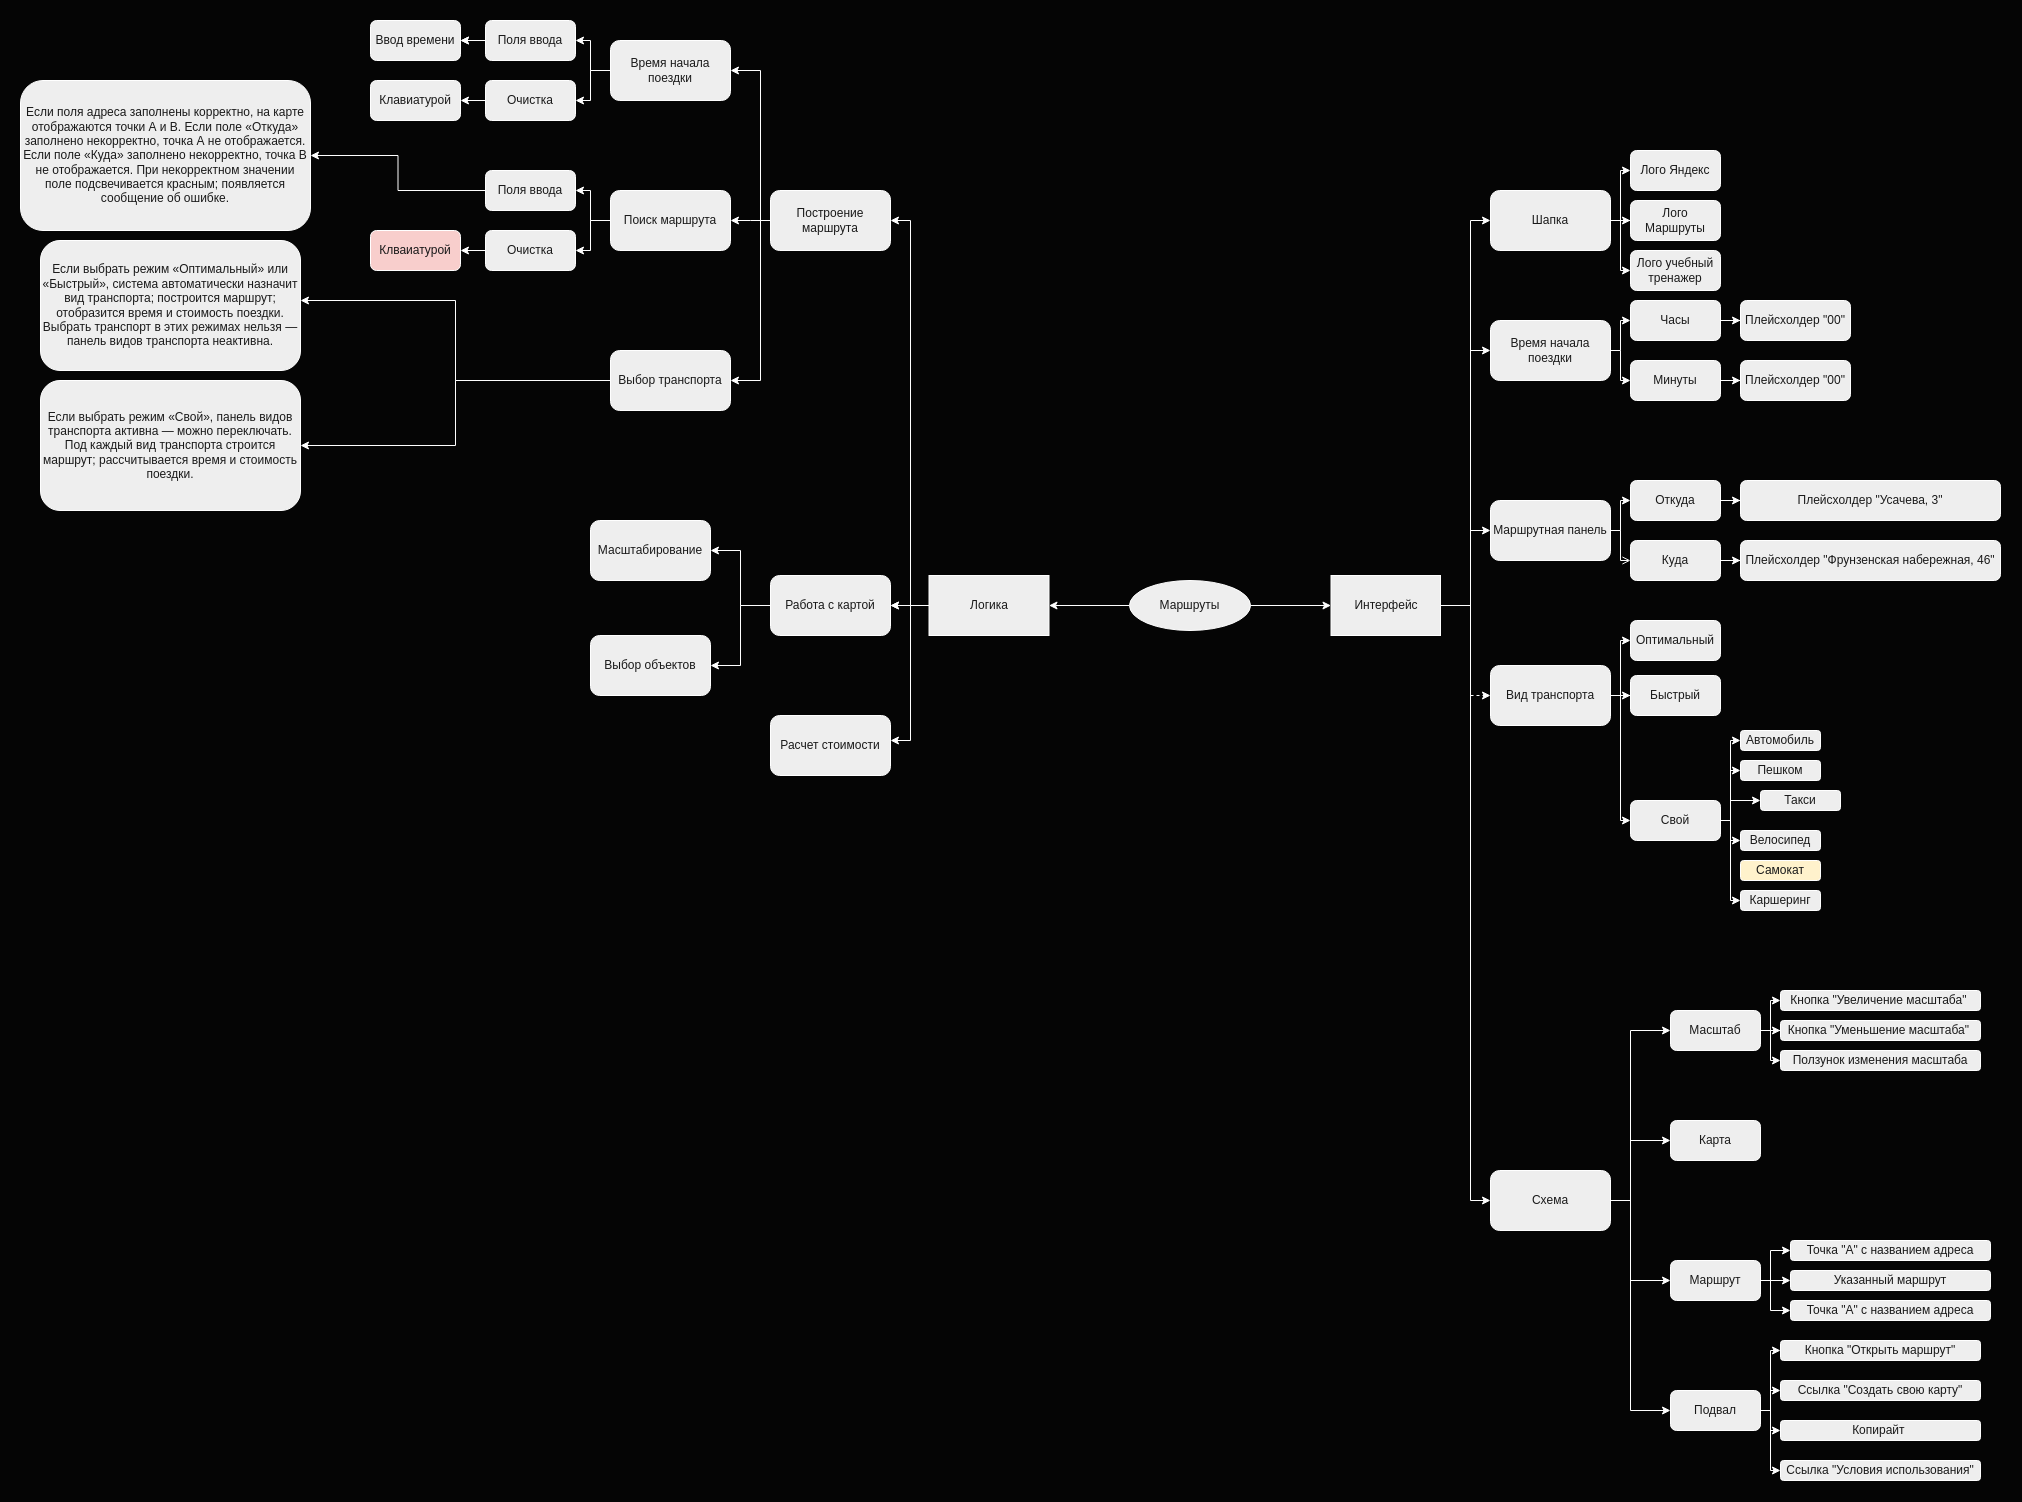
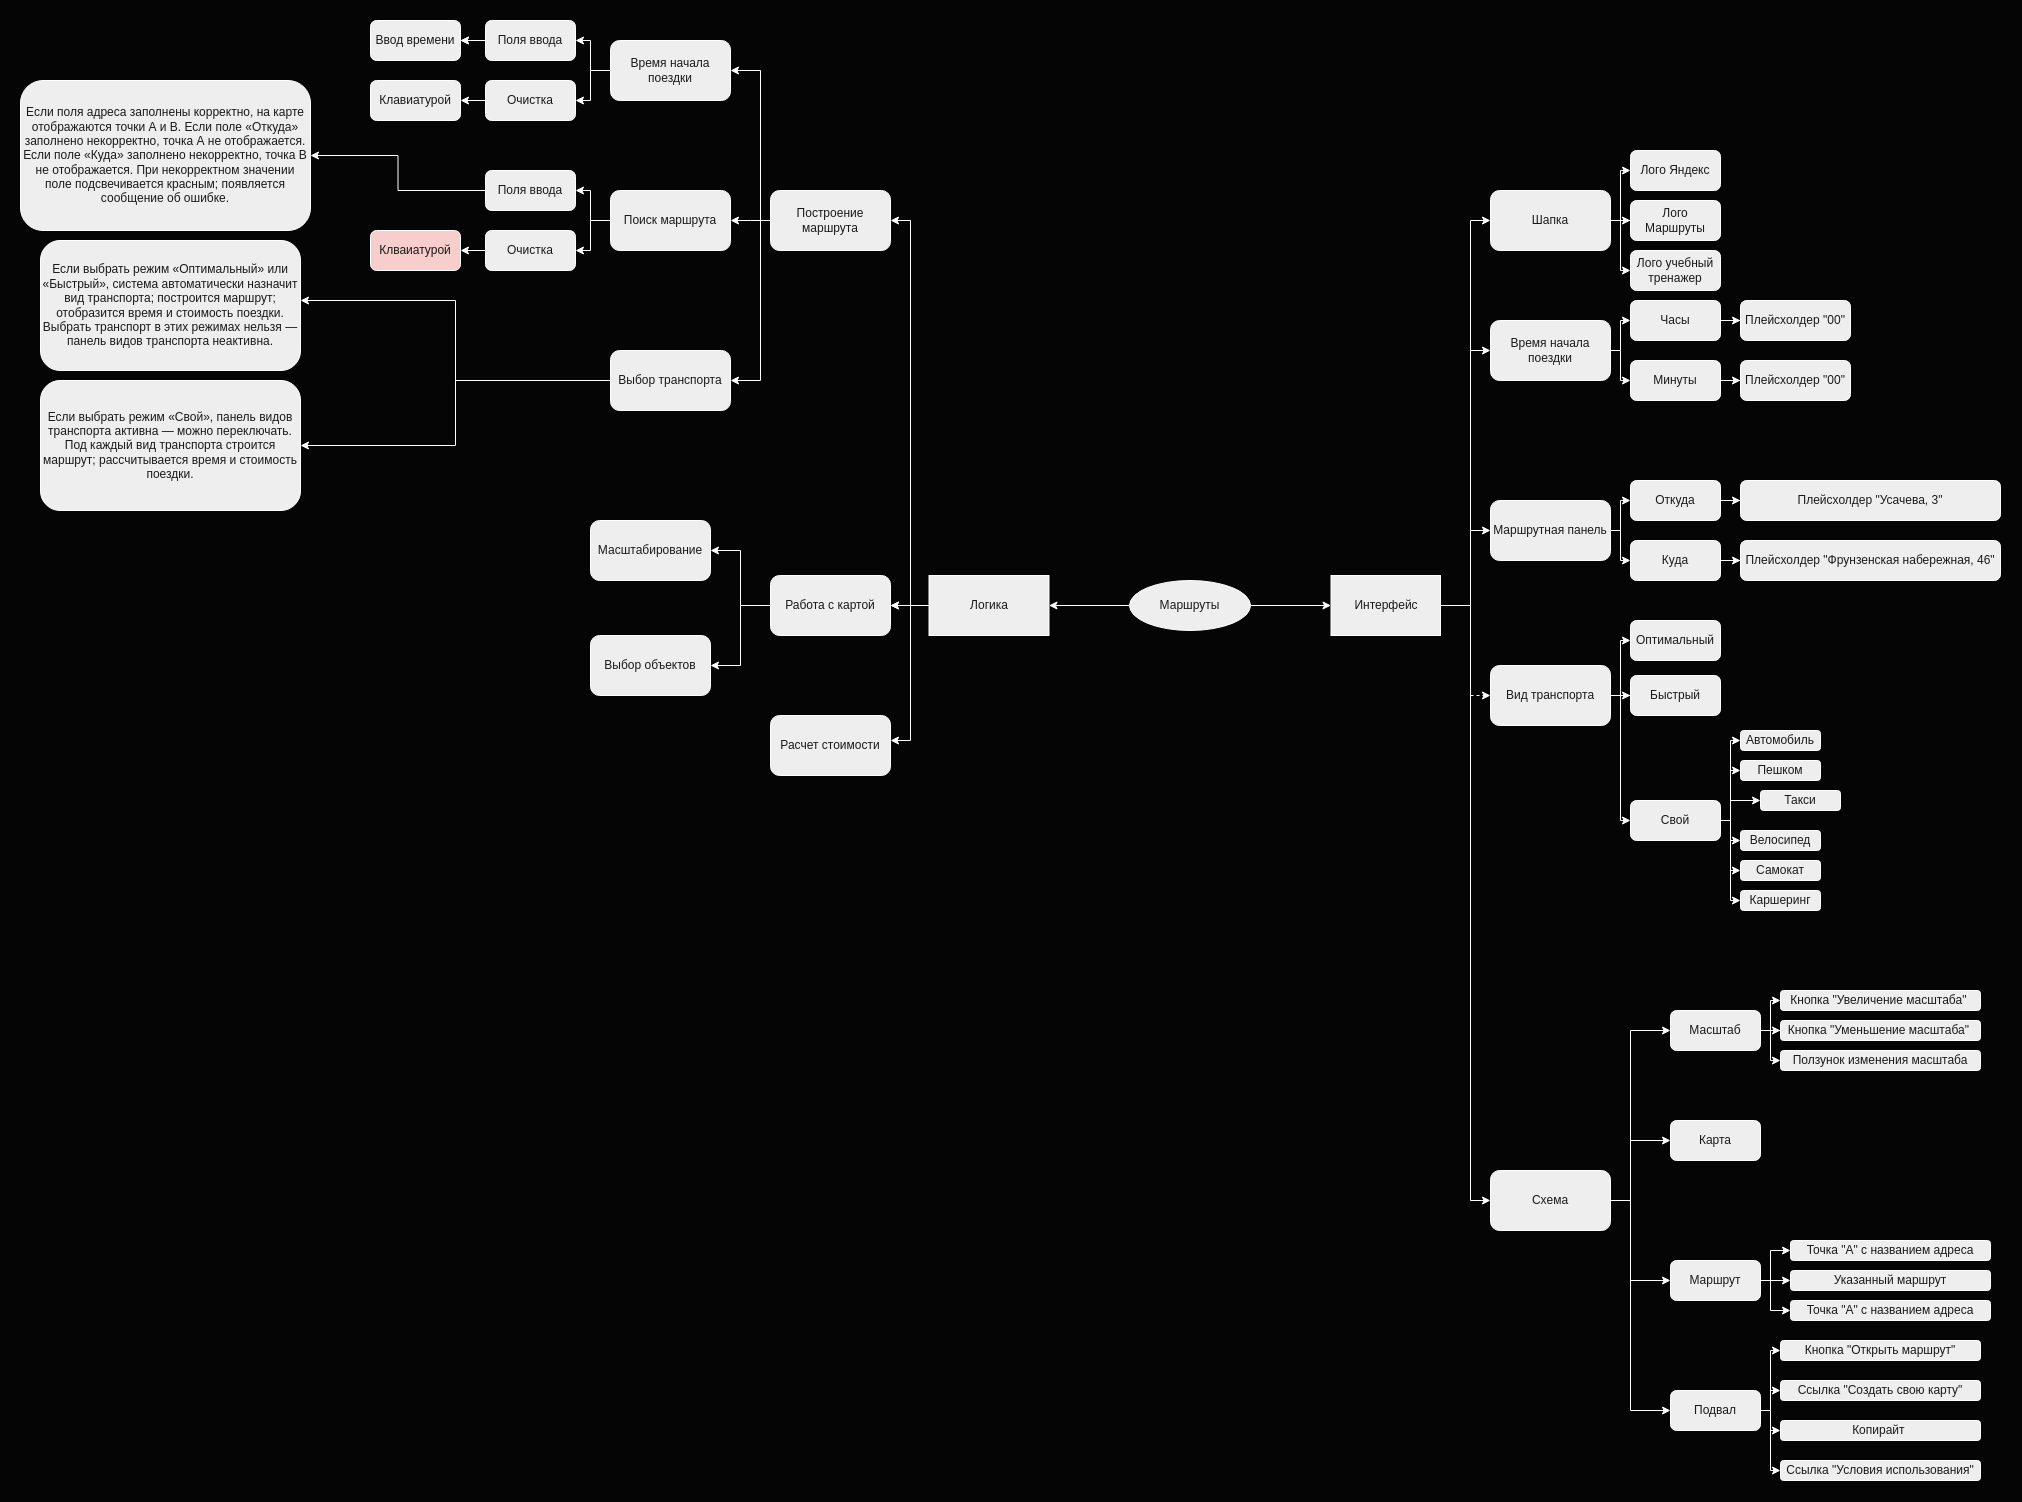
(1622, 561) -> (1621, 559)
none -> (1733, 871)
(1781, 871) -> (1781, 871)
